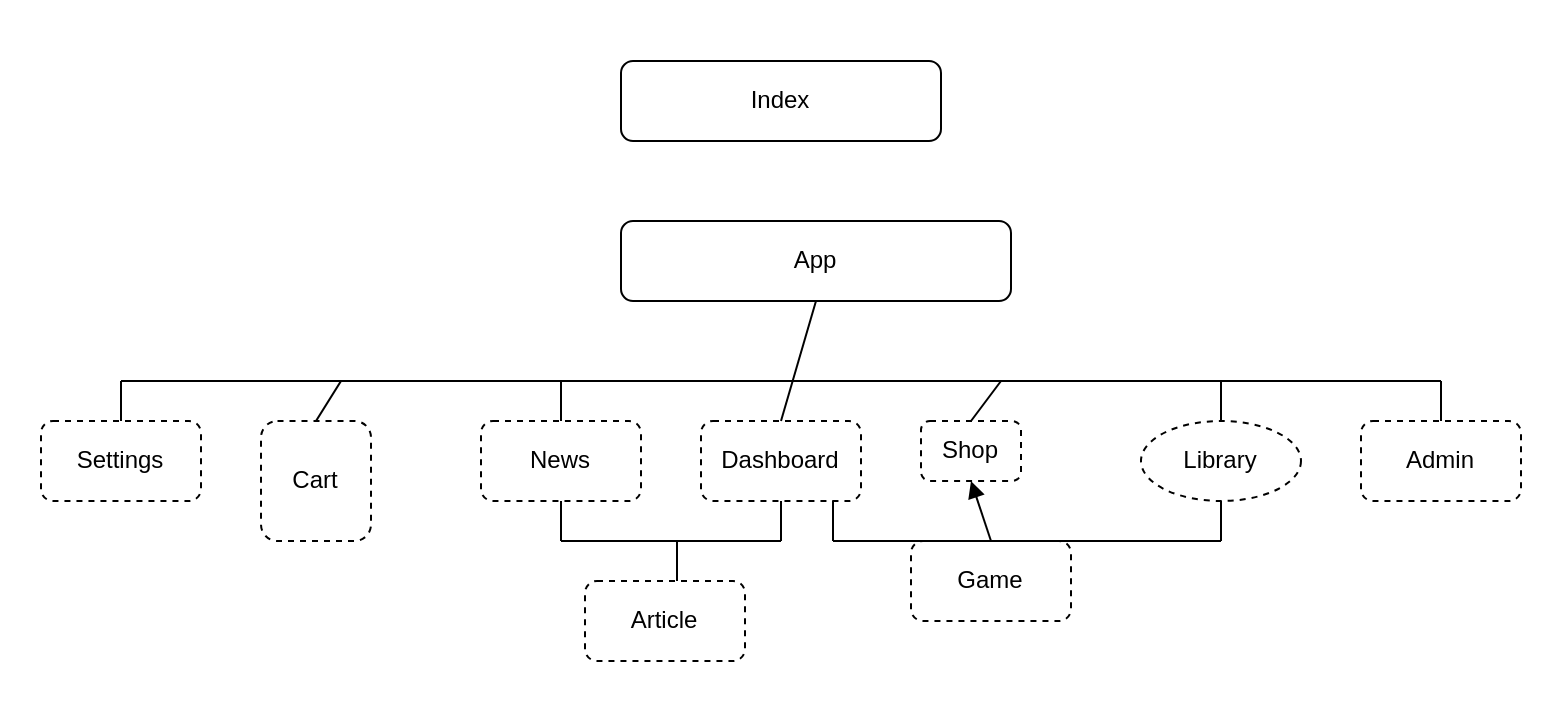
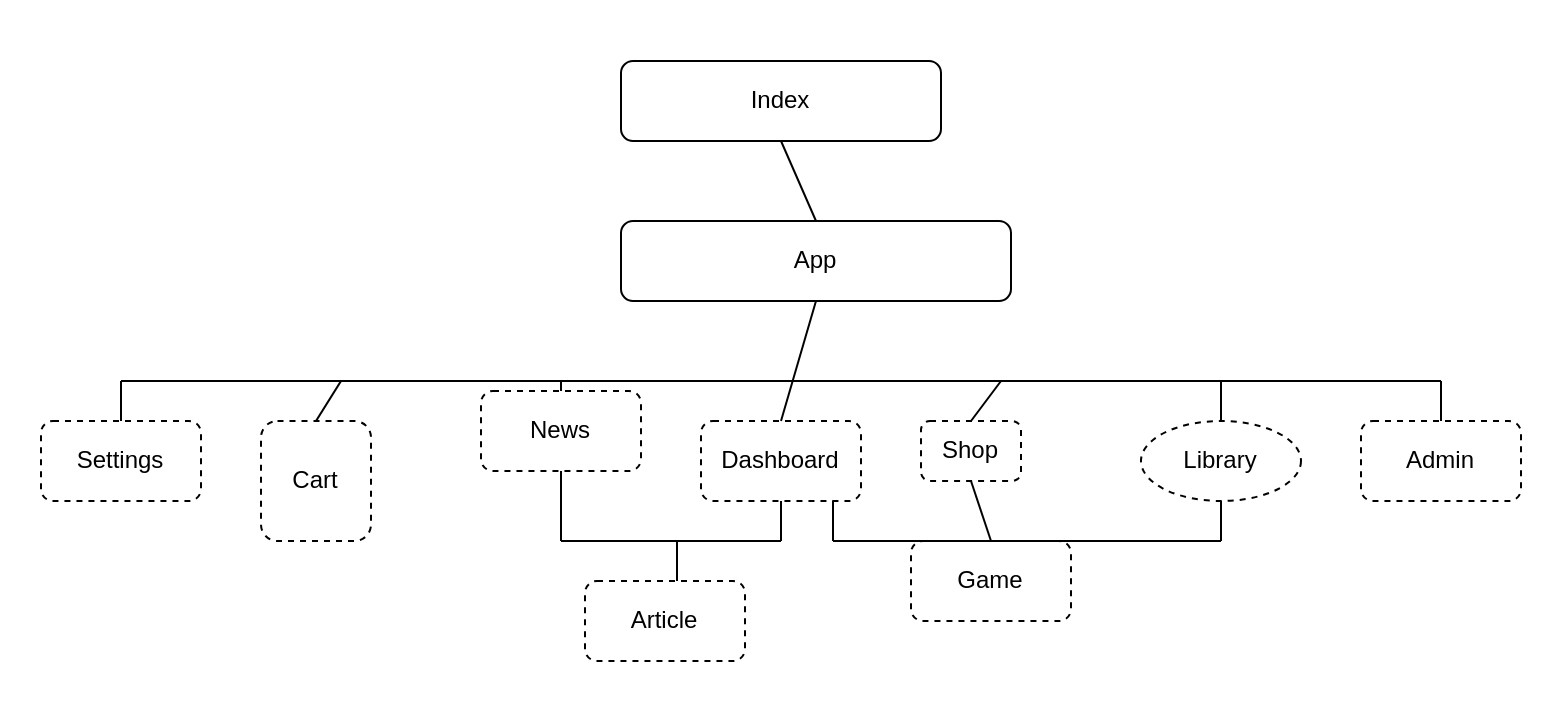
none -> (799, 181)
(561, 461) -> (561, 431)
(976, 497) -> (974, 491)
